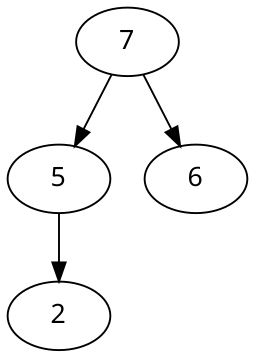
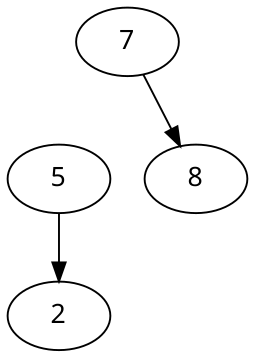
(98, 102) -> none
(196, 179) -> (196, 179)
